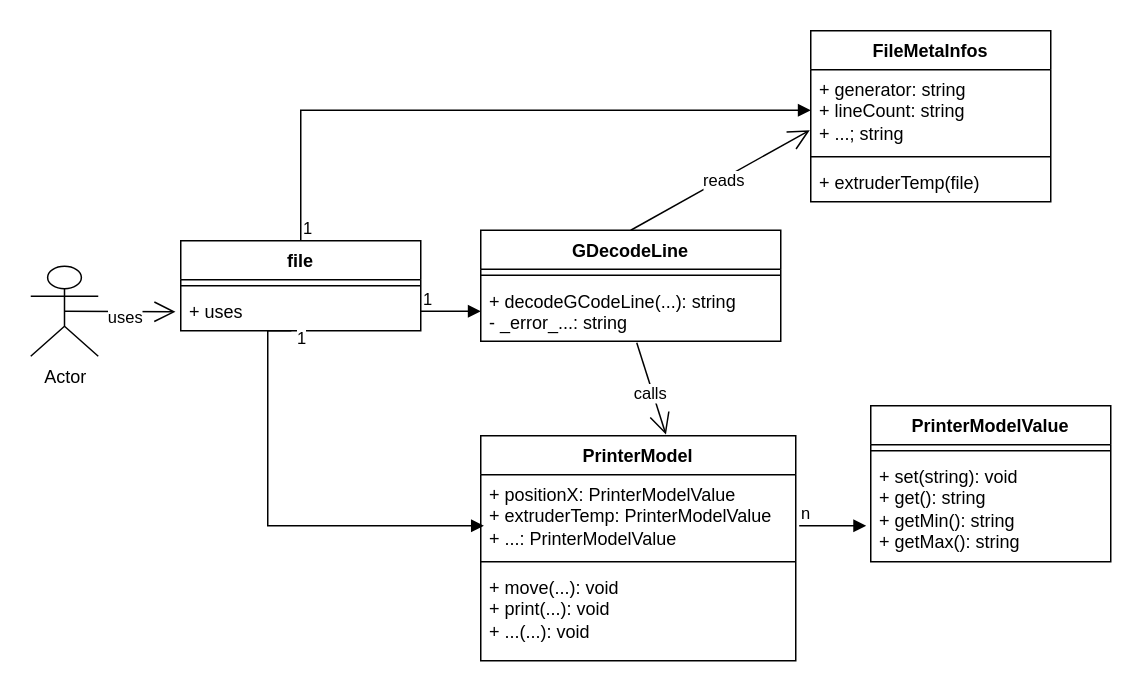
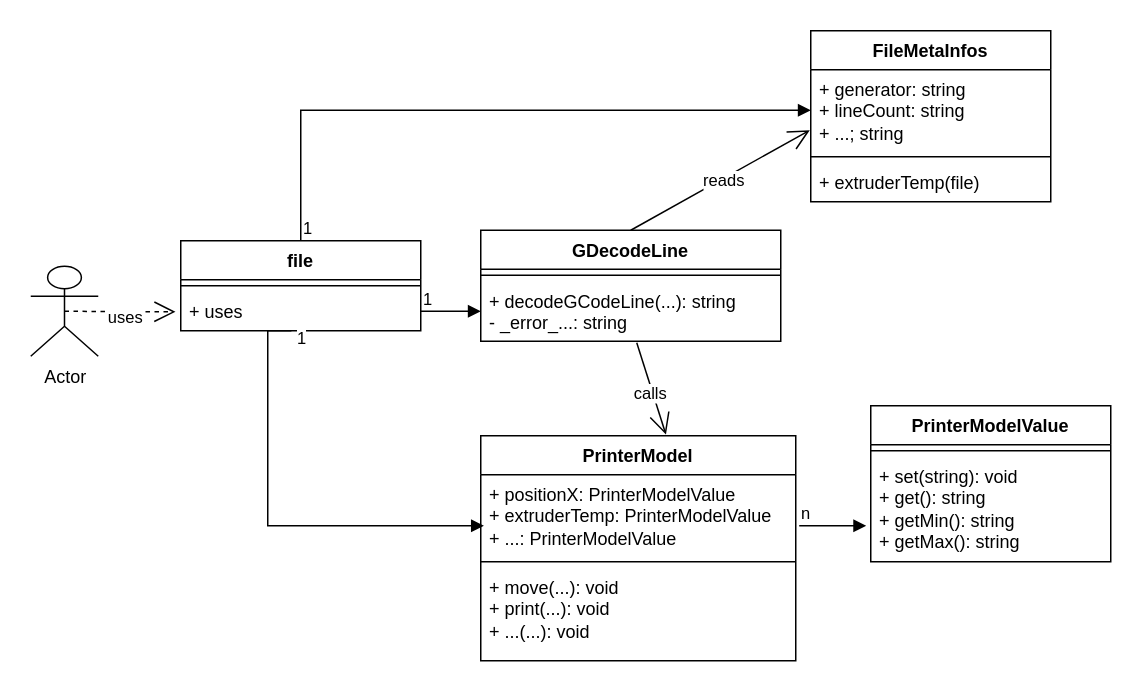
(88, 311) -> (88, 311)
